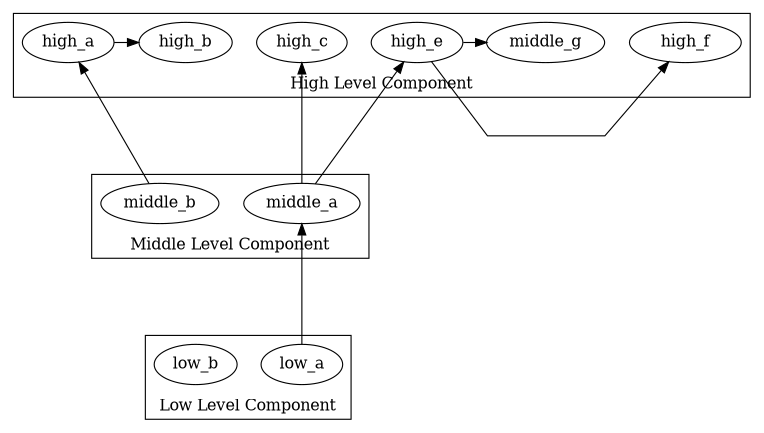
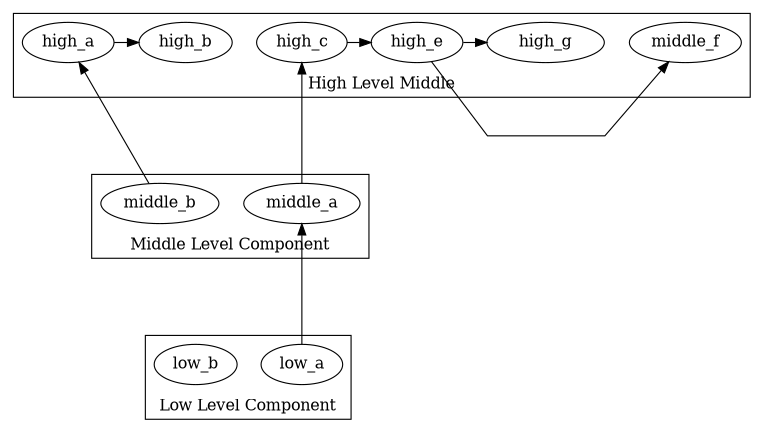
(546, 42) -> (546, 42)
(685, 42) -> (685, 42)
(382, 84) -> (382, 84)
(356, 128) -> (353, 42)
